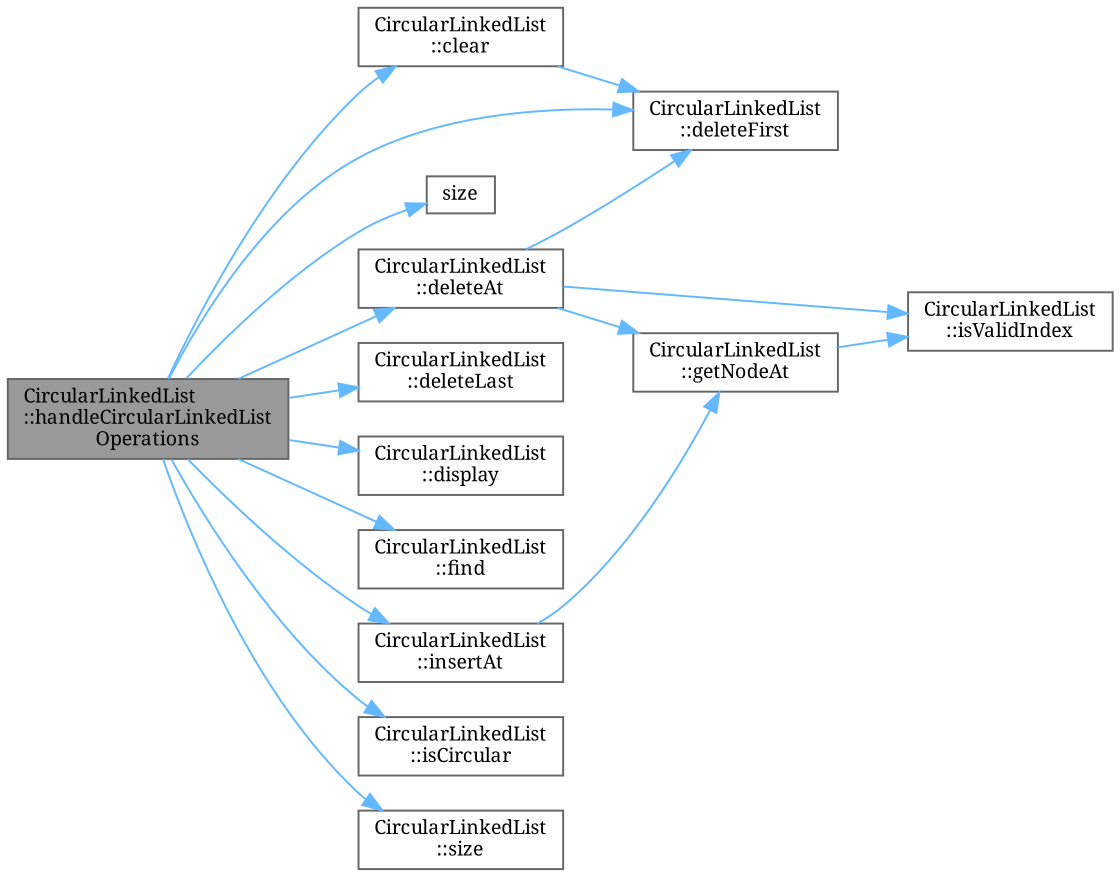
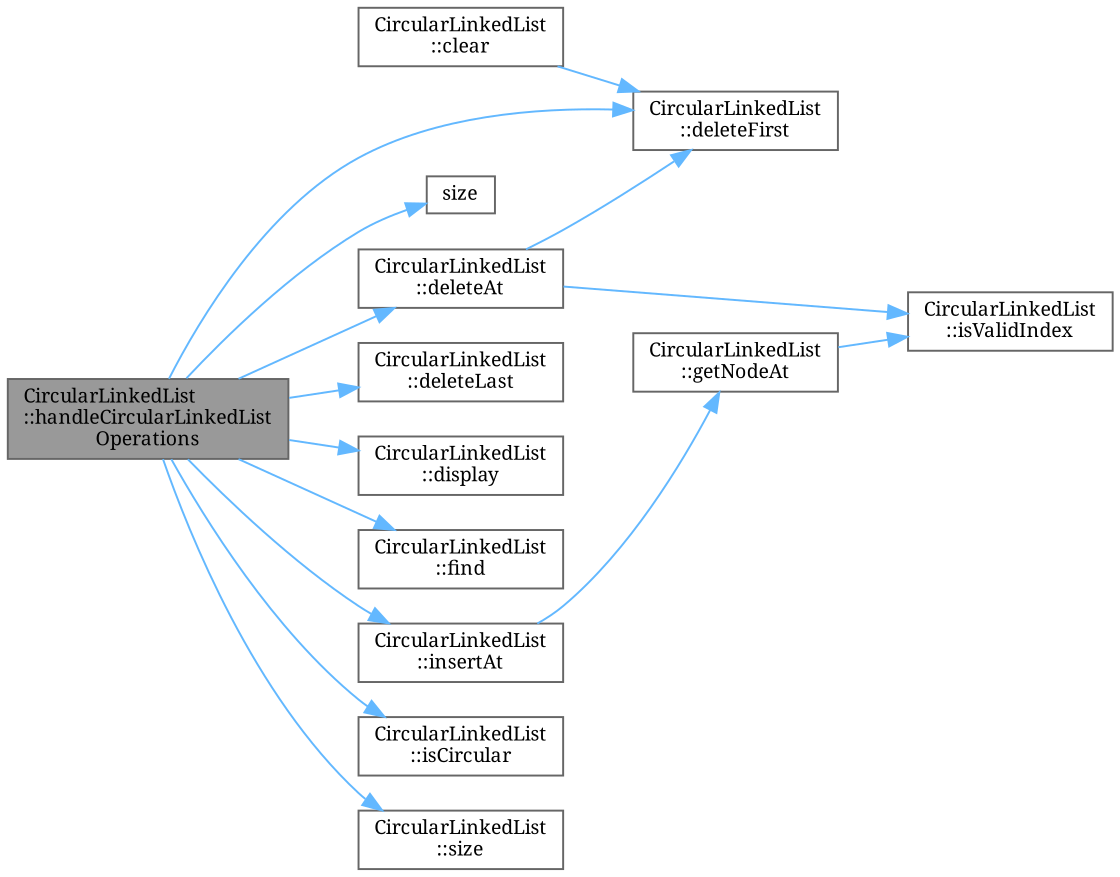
(258, 217) -> none
(589, 318) -> none
